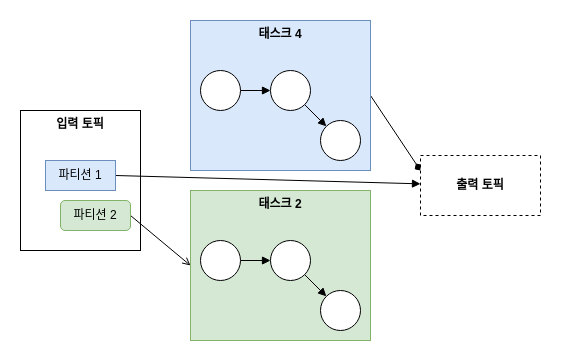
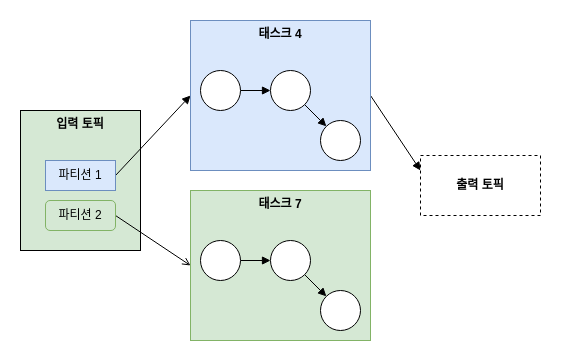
(81, 125) -> (81, 125)
(415, 162) -> (415, 163)
(263, 180) -> (150, 139)
(281, 205) -> (281, 205)
(96, 216) -> (81, 216)
